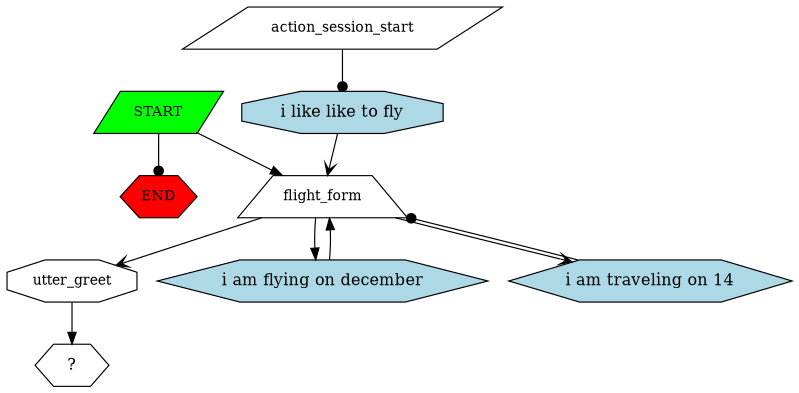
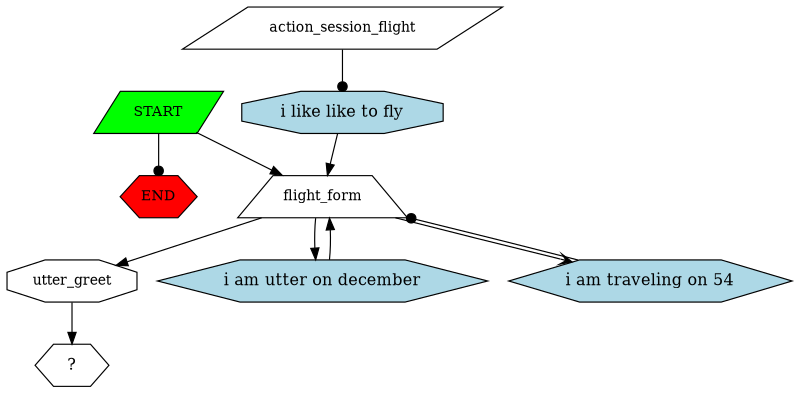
(342, 28) -> (342, 28)
(334, 149) -> (334, 149)
(194, 240) -> (194, 240)
(323, 281) -> (323, 281)
(650, 281) -> (650, 281)
